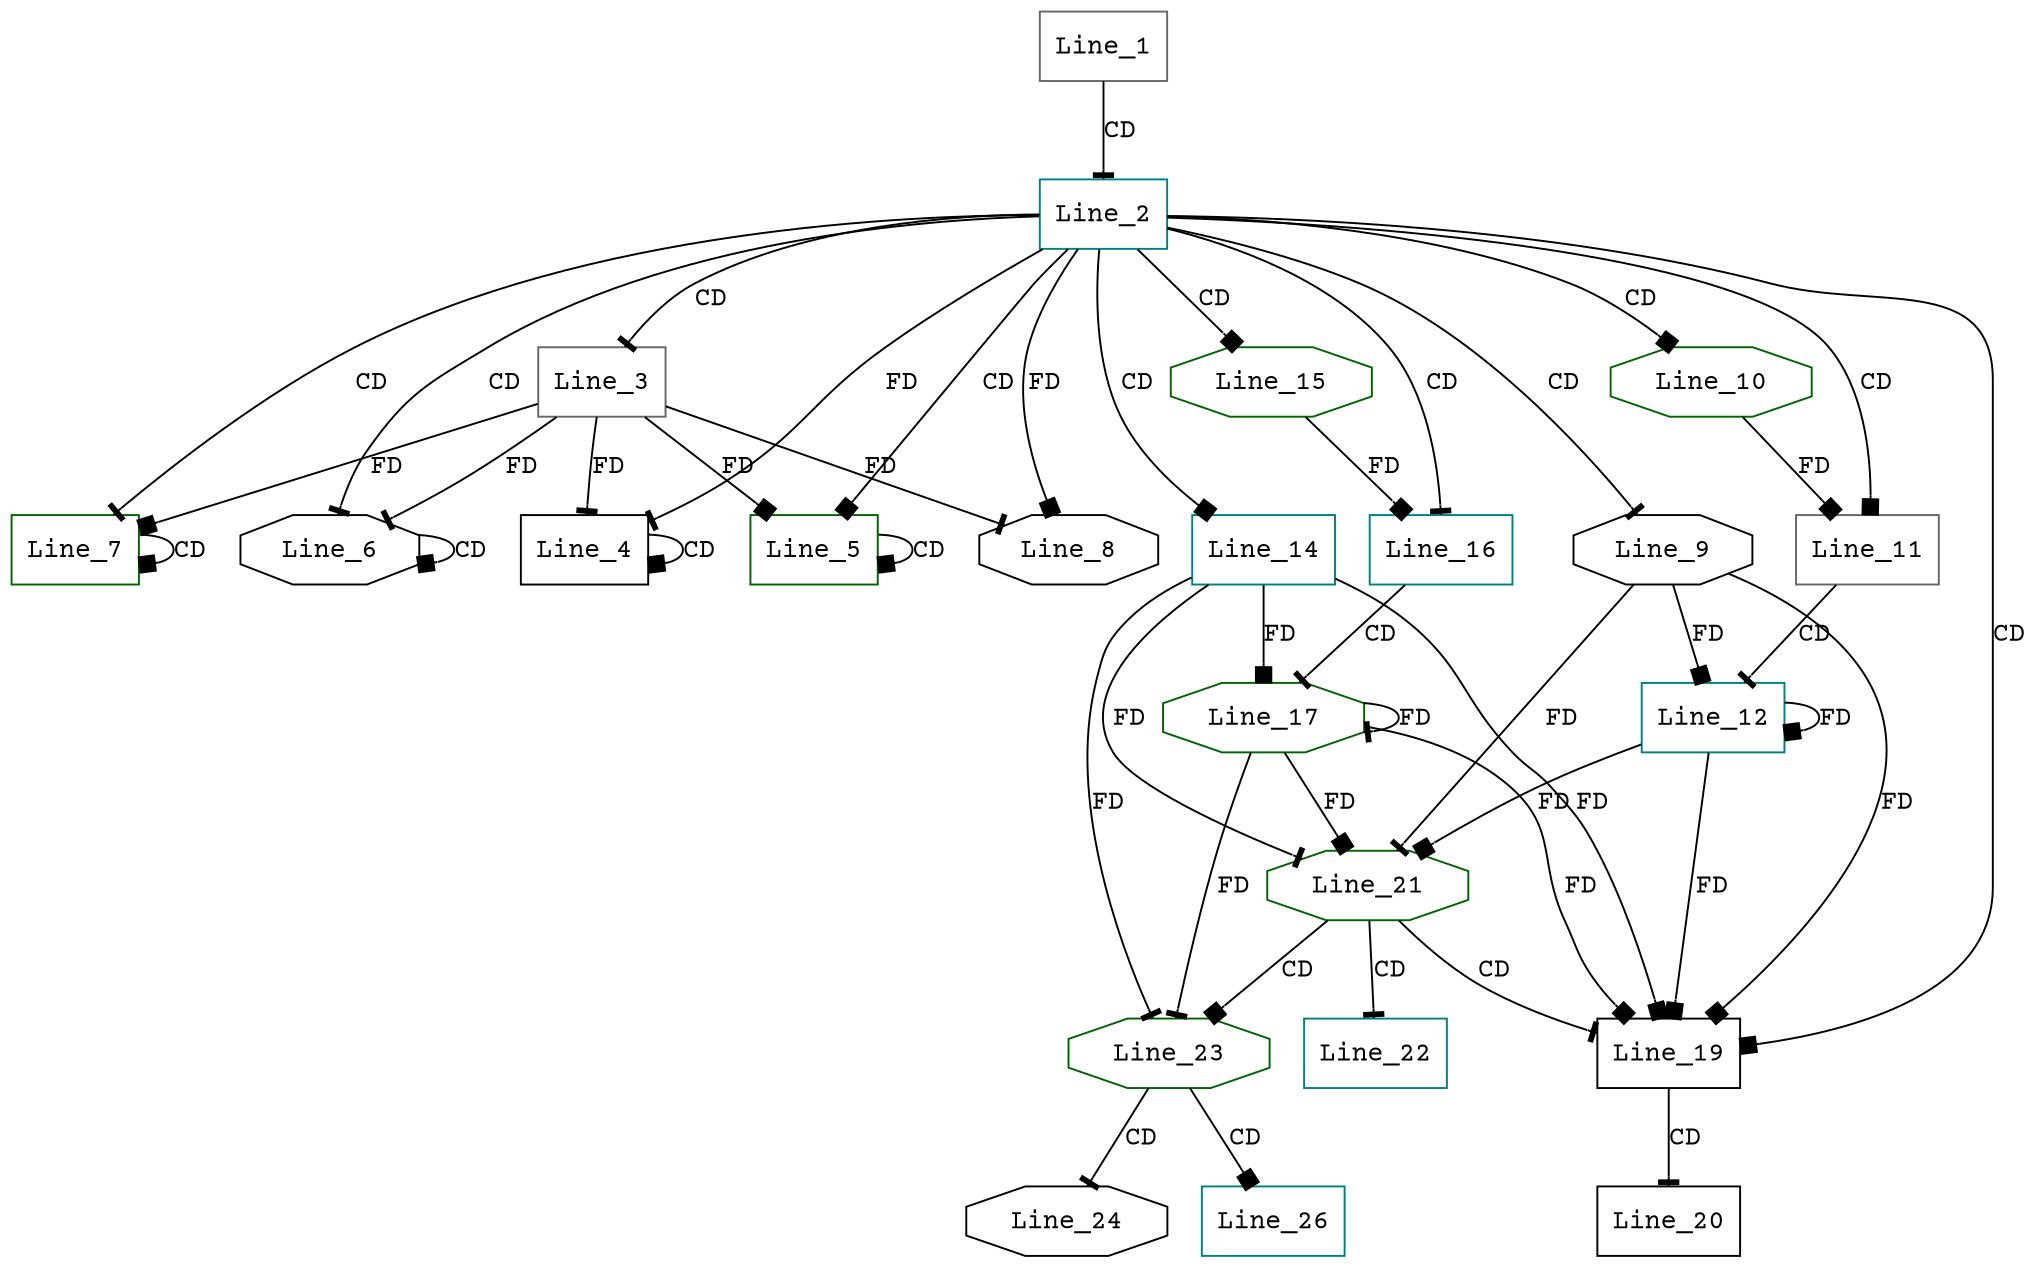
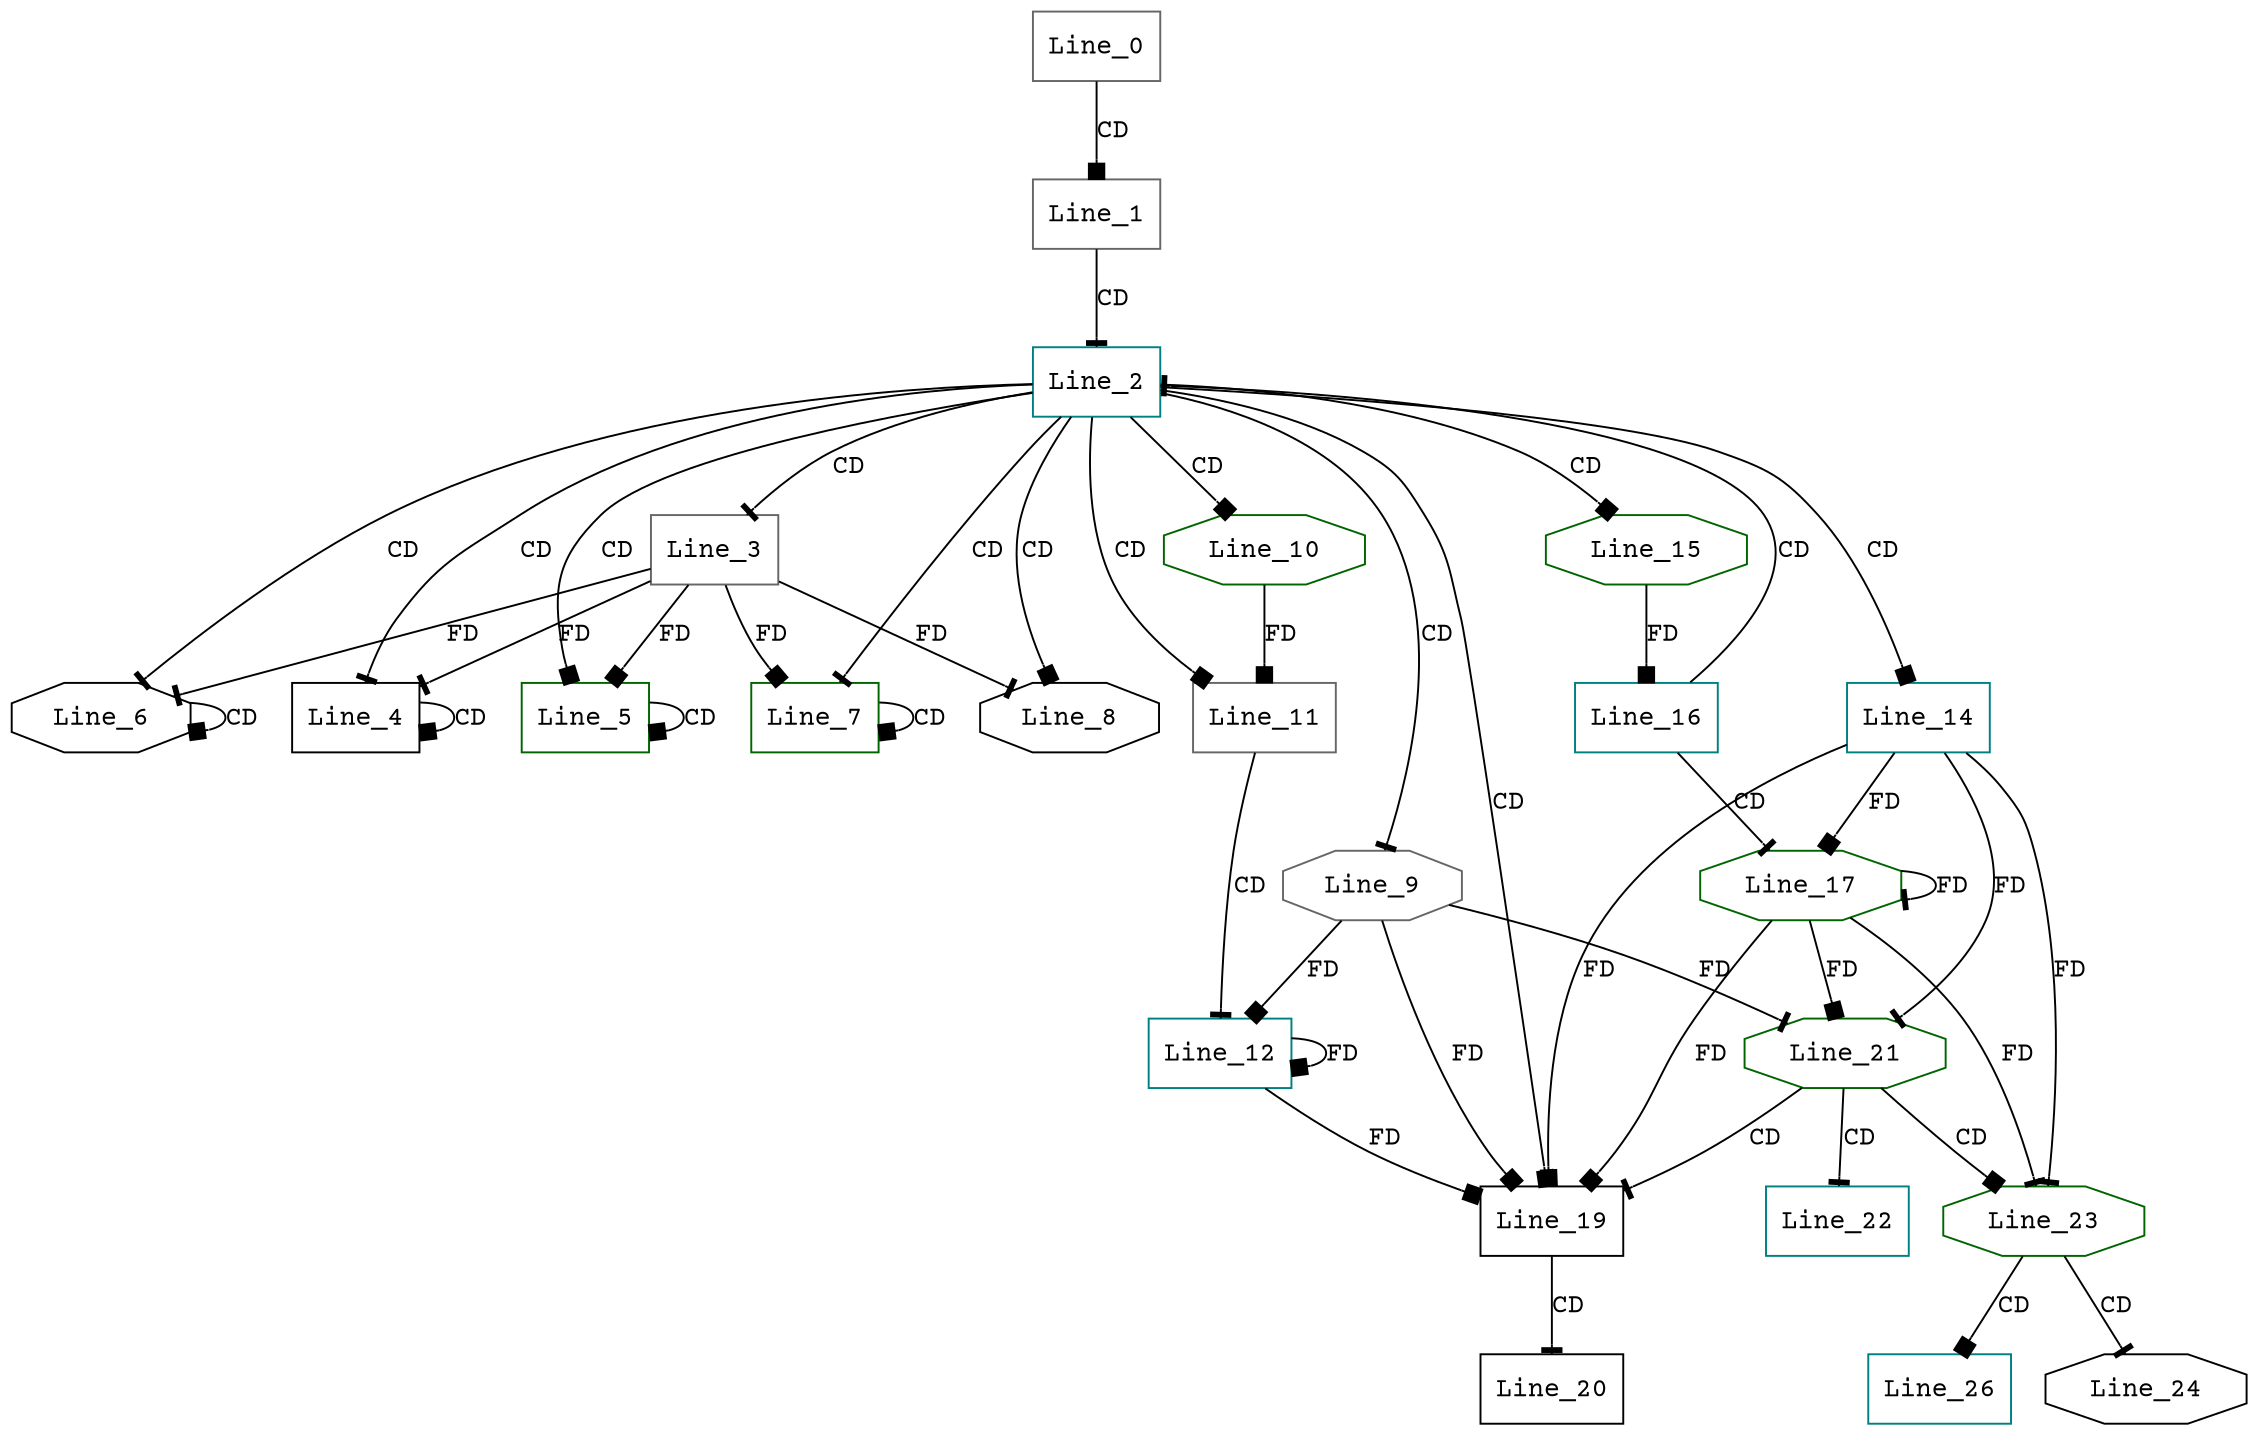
none -> (1097, 46)
(1358, 317) -> (1636, 446)
(902, 382) -> (536, 550)
(1045, 382) -> (1038, 550)
(1663, 550) -> (1372, 885)
(1535, 788) -> none
